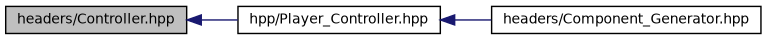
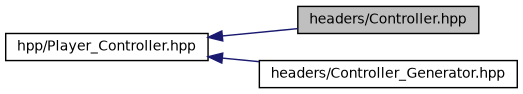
(220, 20) -> (260, 32)
(626, 20) -> (388, 74)
